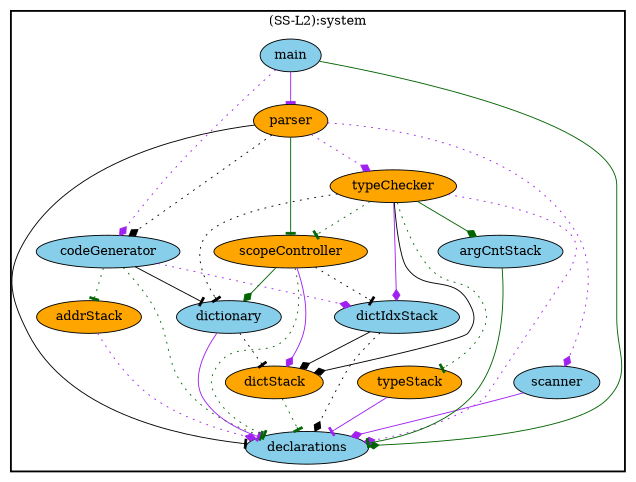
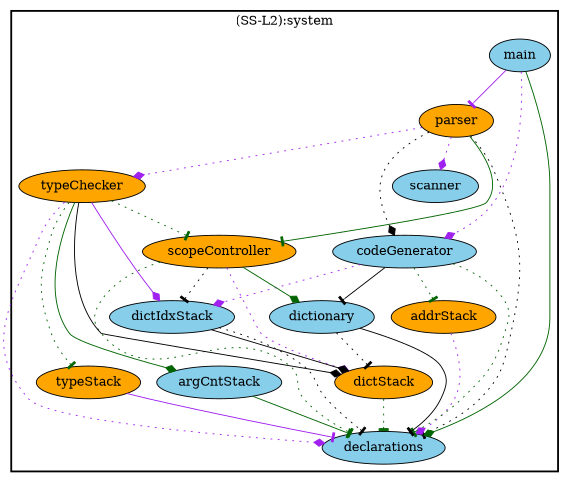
(237, 217) -> none
(20, 250) -> (517, 298)
(306, 313) -> (265, 337)
(345, 374) -> (297, 361)
(202, 396) -> (436, 361)
(439, 415) -> none
